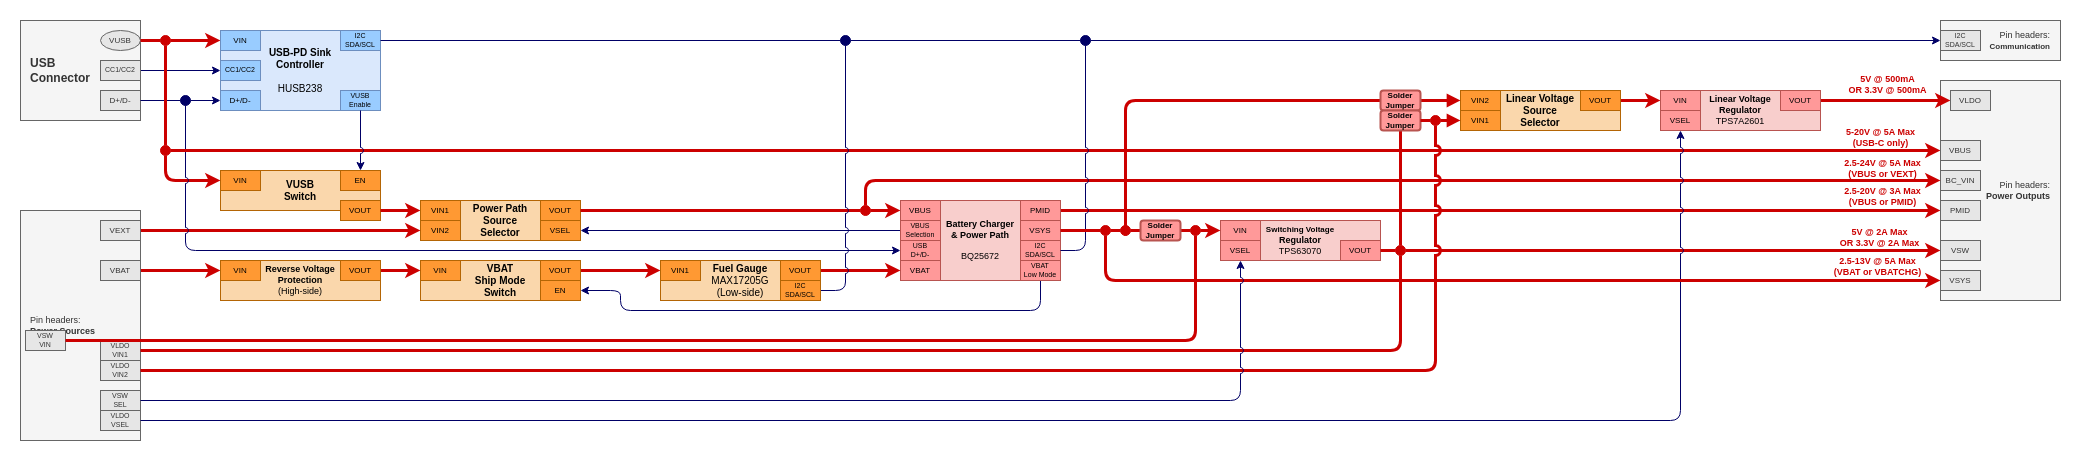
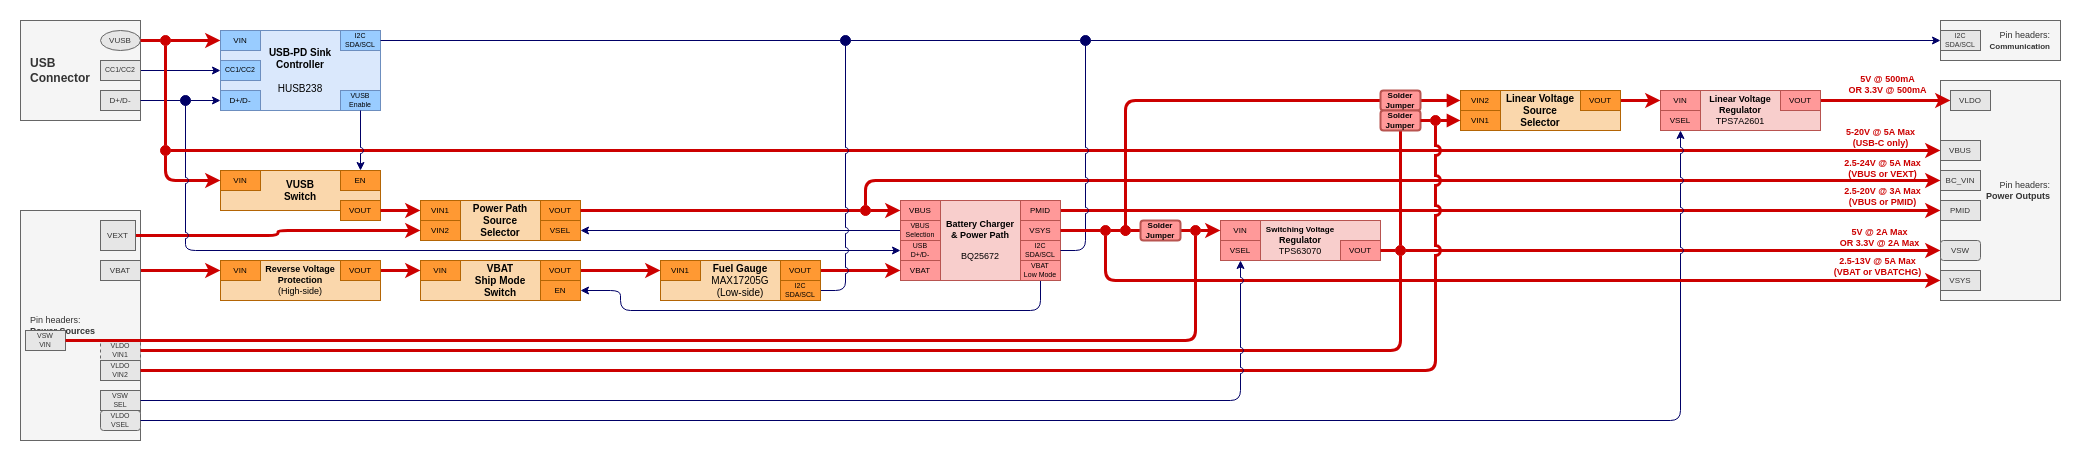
(121, 231) -> (118, 236)
(1961, 251) -> (1961, 251)
(121, 351) -> (121, 351)
(121, 421) -> (121, 421)
